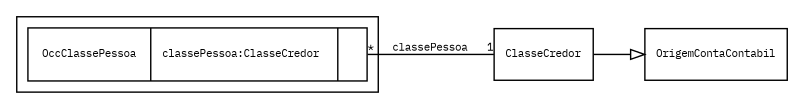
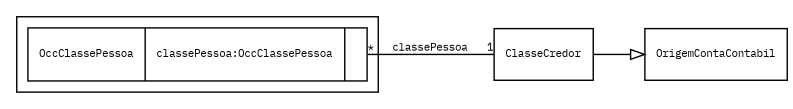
(241, 54) -> (245, 54)
